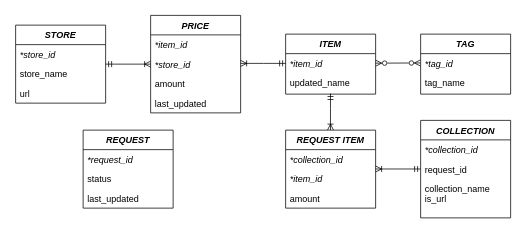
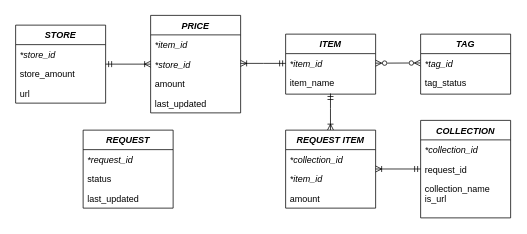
(45, 74) -> (50, 74)
(320, 83) -> (311, 83)
(445, 83) -> (450, 83)
